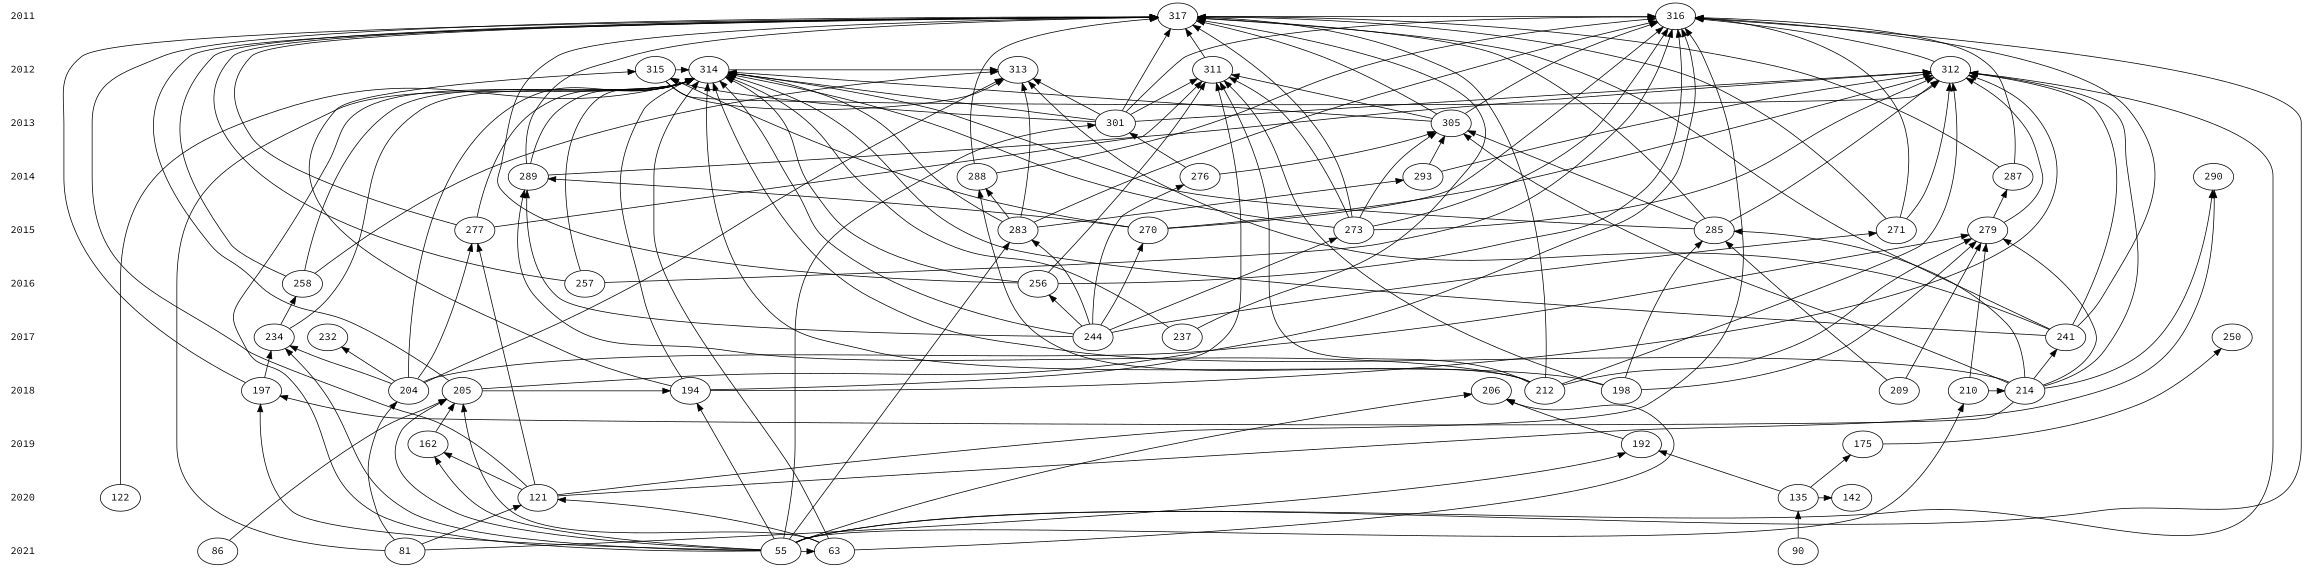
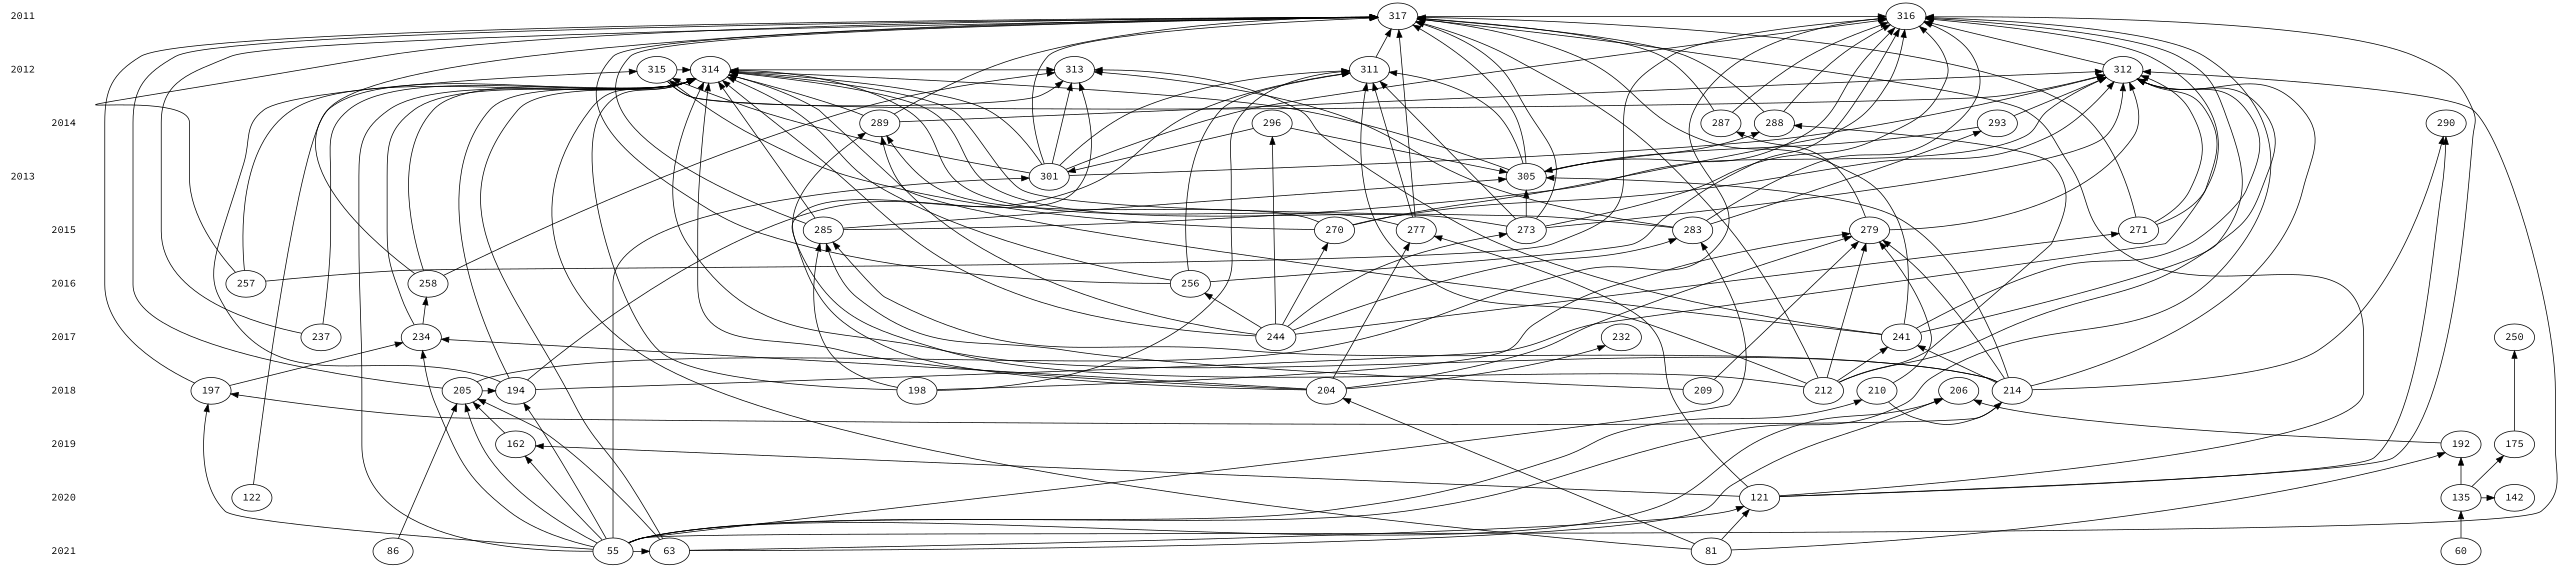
(1200, 177) -> (1272, 123)
(1001, 208) -> (1649, 155)
none -> (1858, 367)
(1798, 551) -> (2461, 551)
